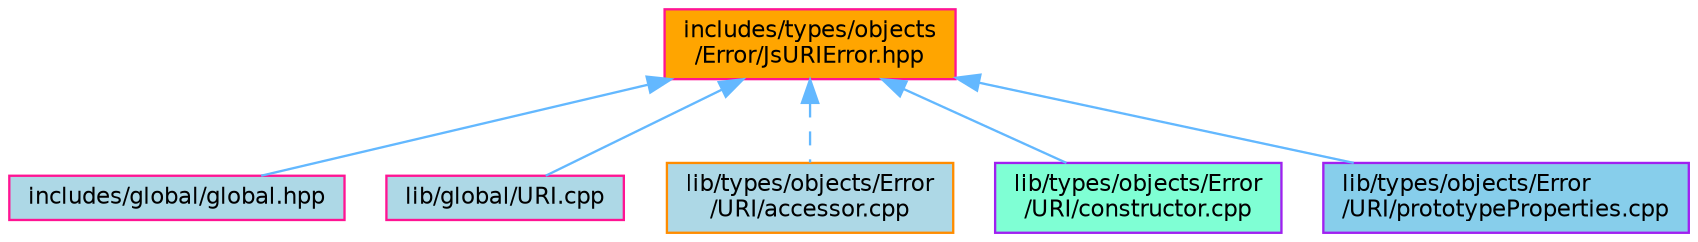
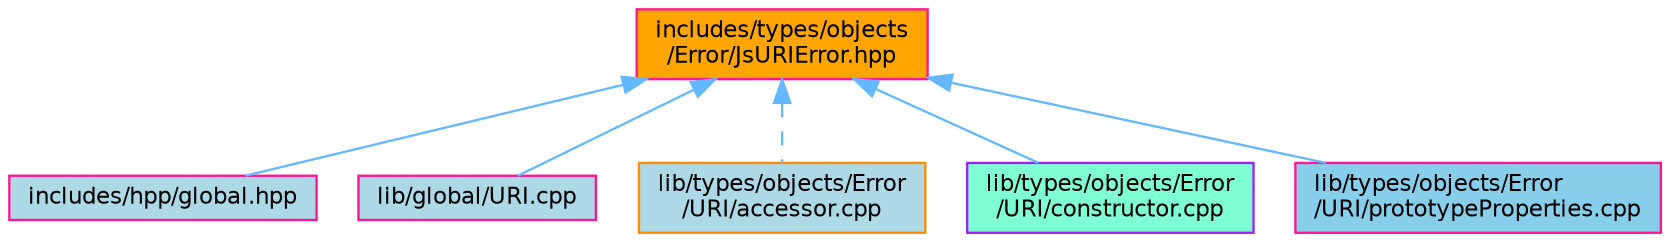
(177, 198) -> (163, 198)
(1506, 198) -> (1478, 198)
